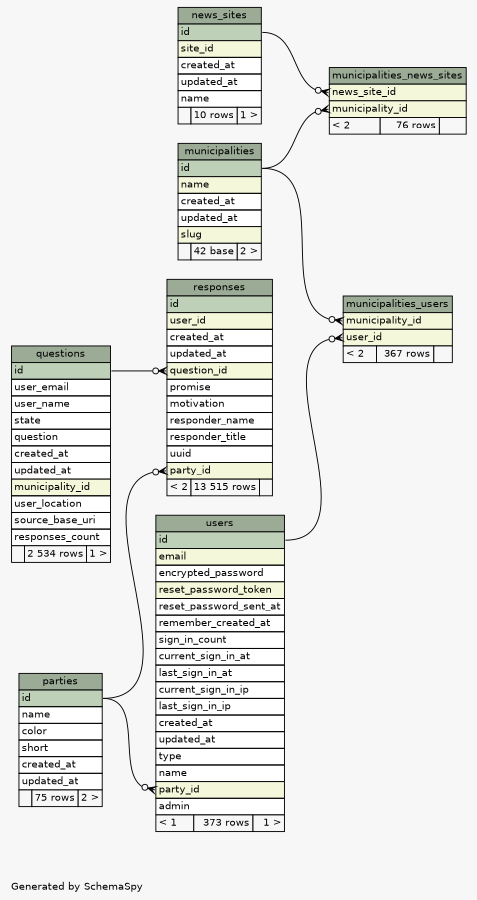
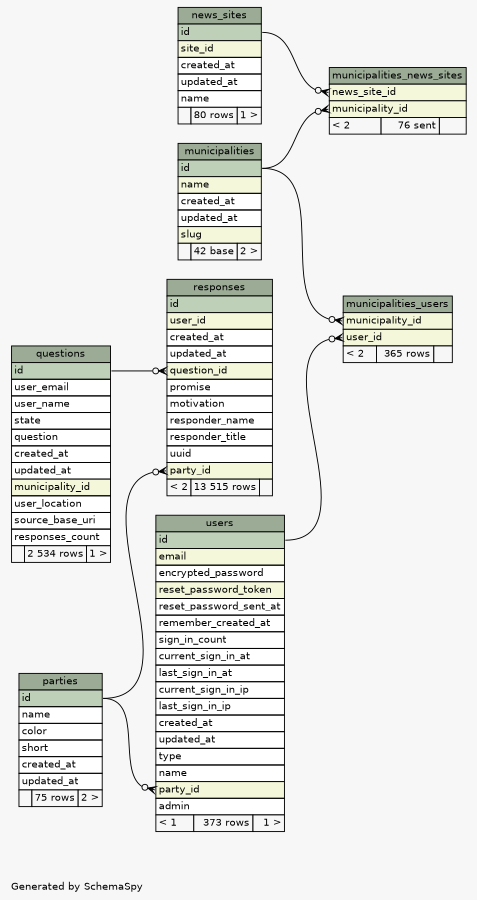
(214, 115) -> (214, 115)
(416, 125) -> (417, 125)
(407, 354) -> (407, 354)
